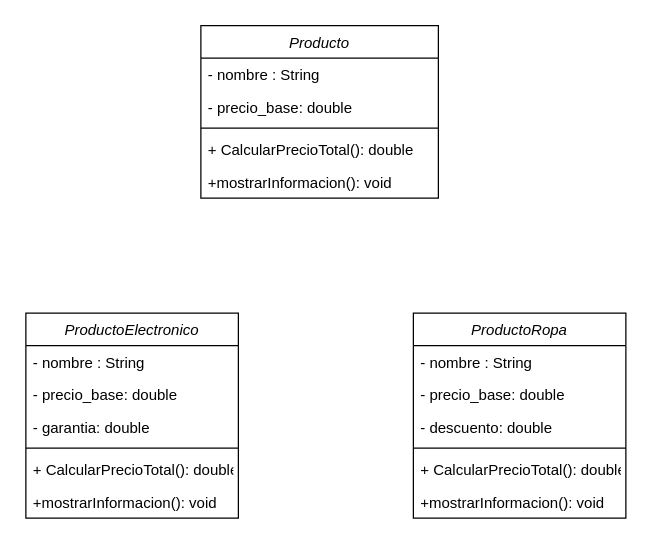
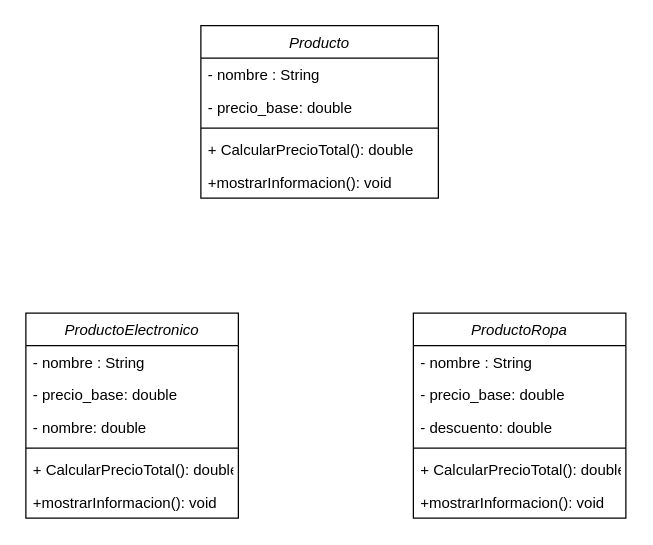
(98, 428) -> (92, 428)
